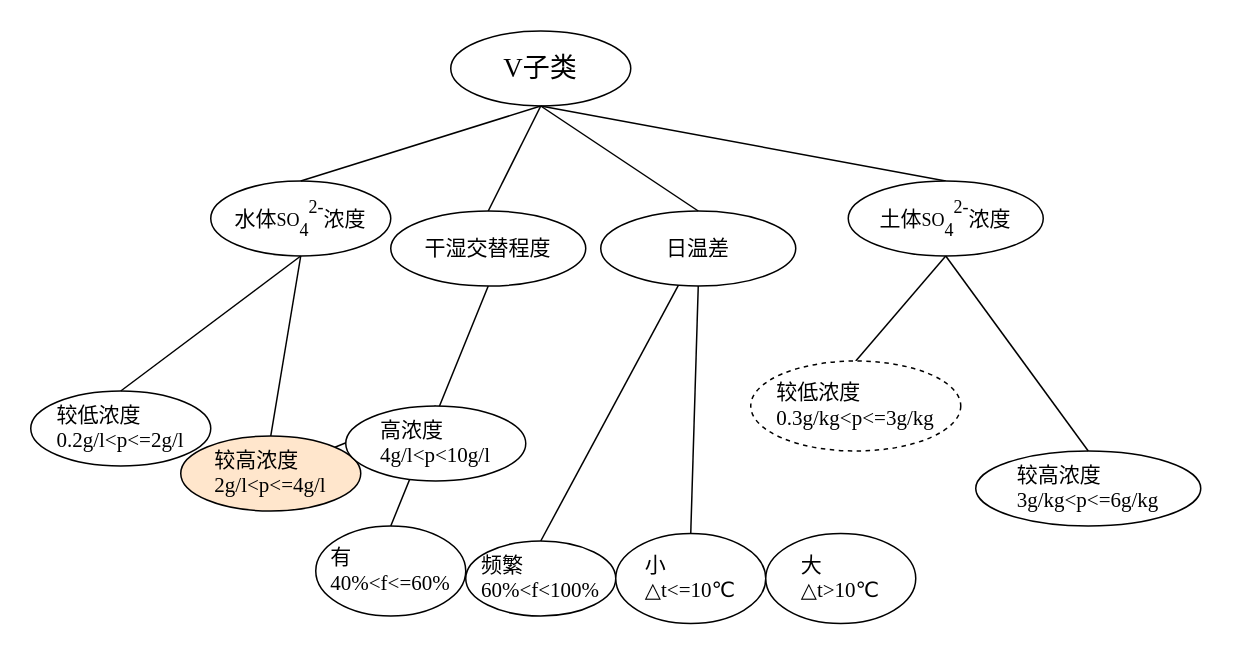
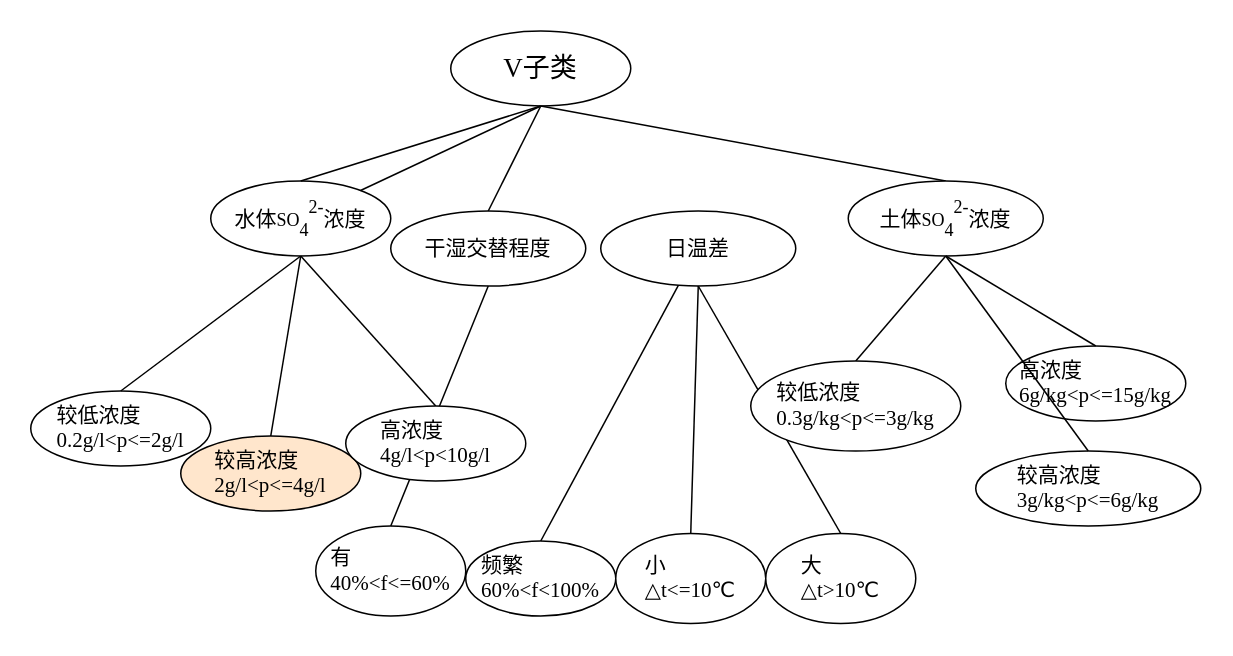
(621, 159) -> (447, 150)
none -> (1023, 302)
none -> (729, 340)
none -> (1096, 383)
(856, 406) -> (856, 406)
(341, 445) -> (369, 332)
